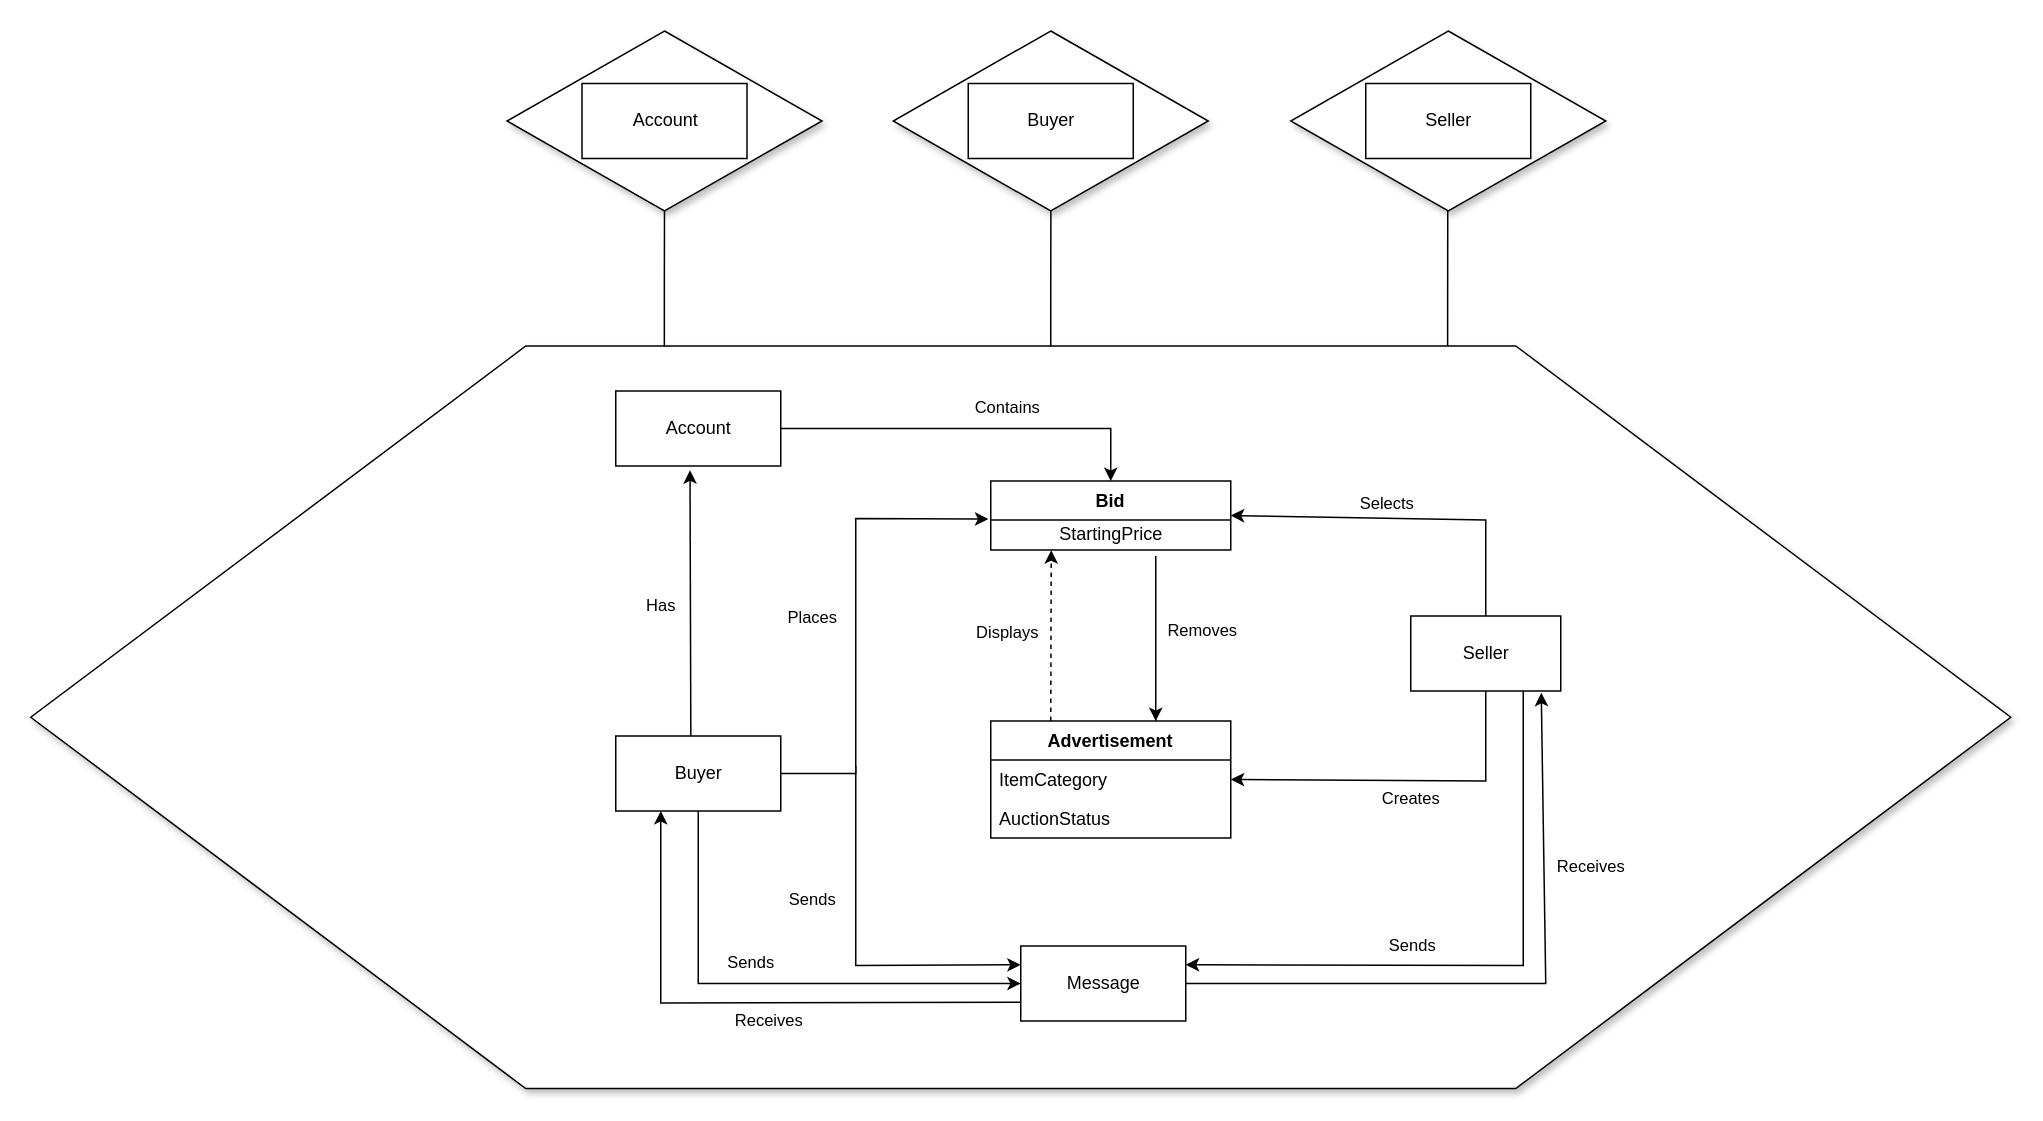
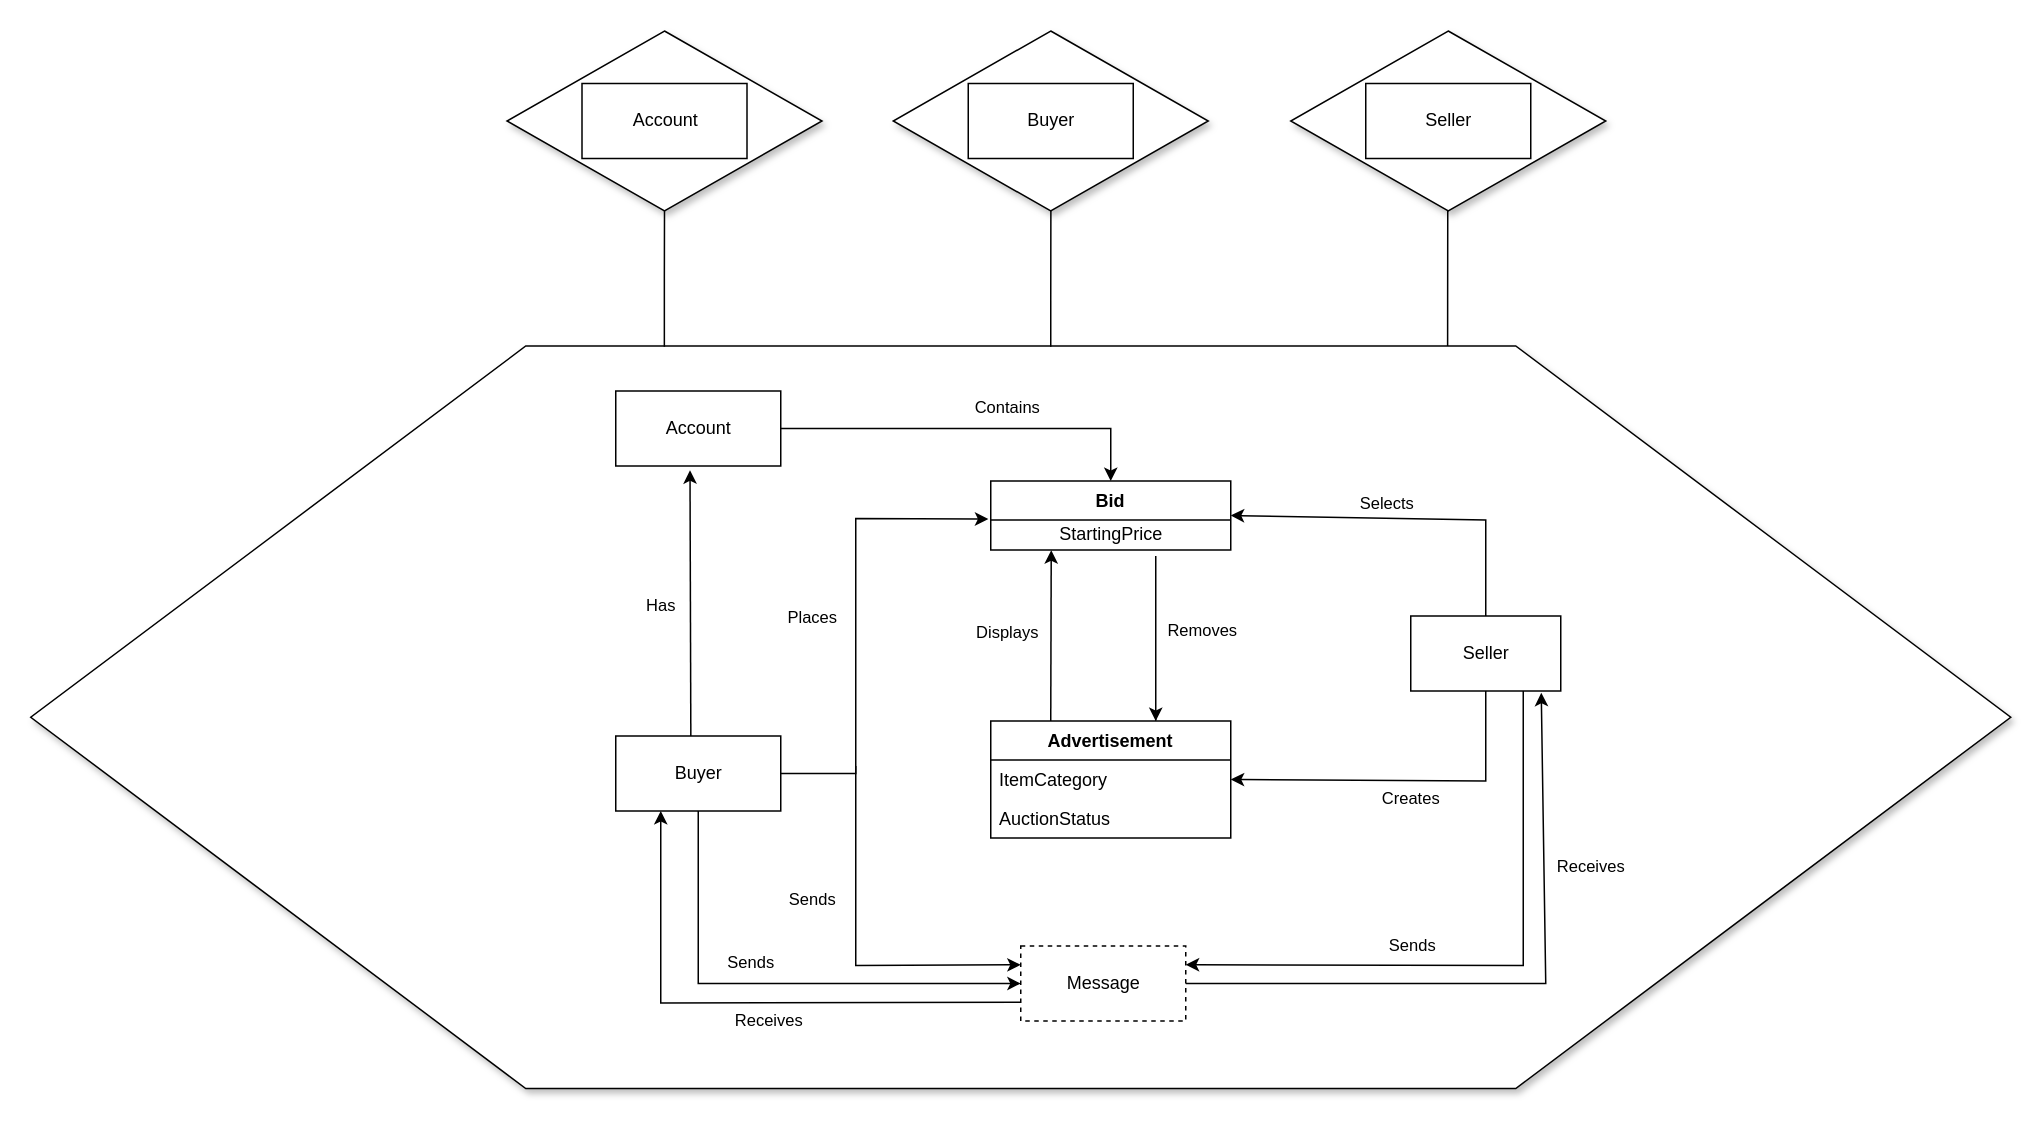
(1051, 639) -> (1051, 639)
(1103, 983) -> (1103, 983)
